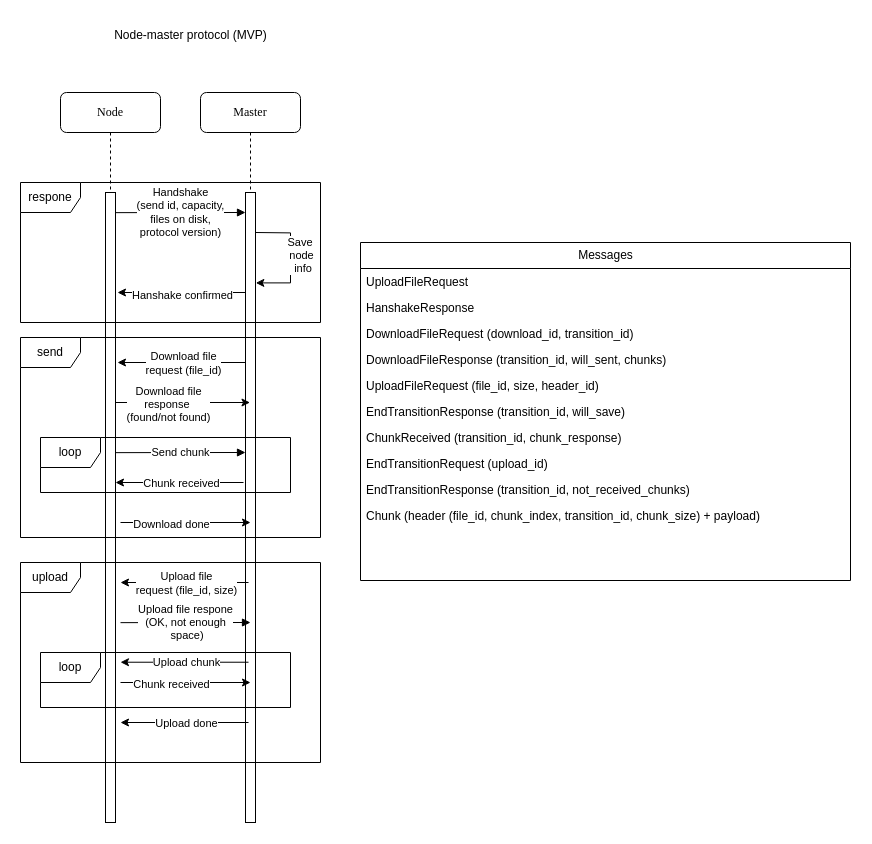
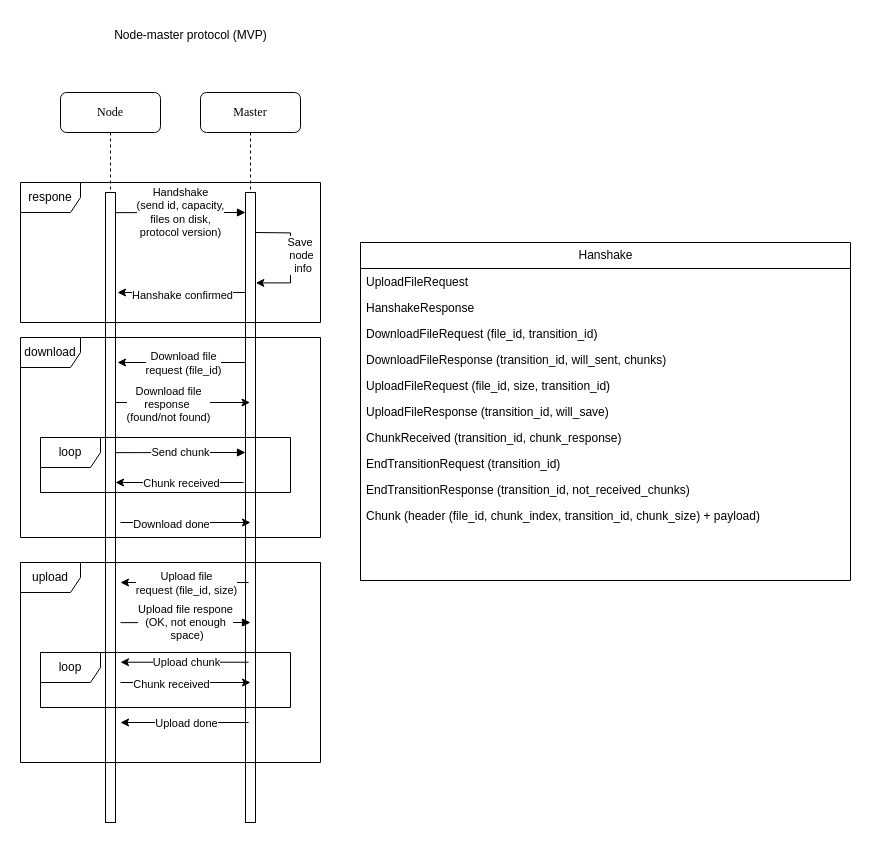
(606, 256) -> (606, 256)
(511, 335) -> (496, 335)
(51, 353) -> (51, 353)
(494, 387) -> (504, 387)
(511, 413) -> (499, 413)
(466, 465) -> (478, 465)
